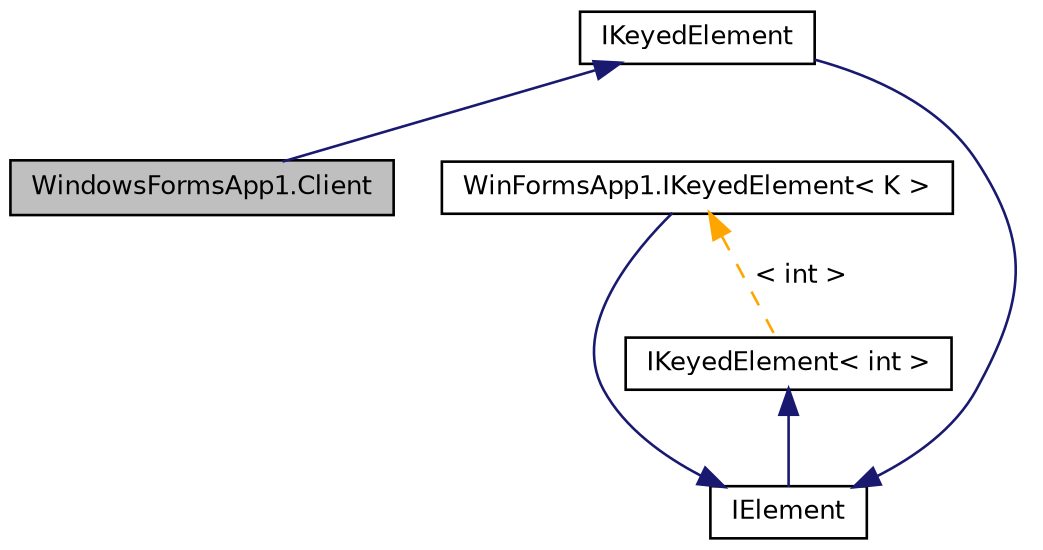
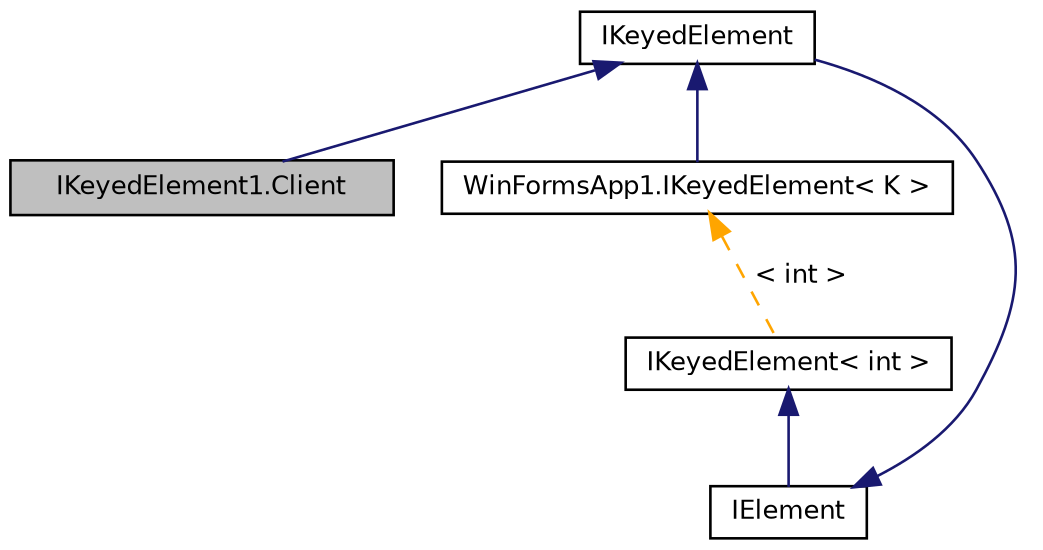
(202, 188) -> (202, 188)
(595, 356) -> (697, 126)
